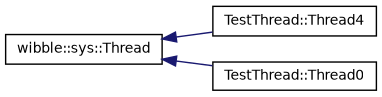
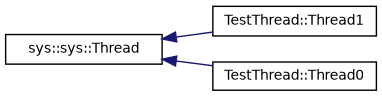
(295, 21) -> (295, 21)
(84, 49) -> (84, 49)
